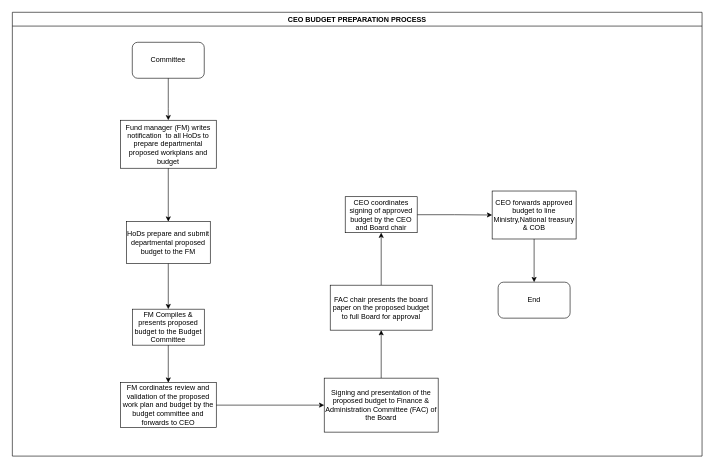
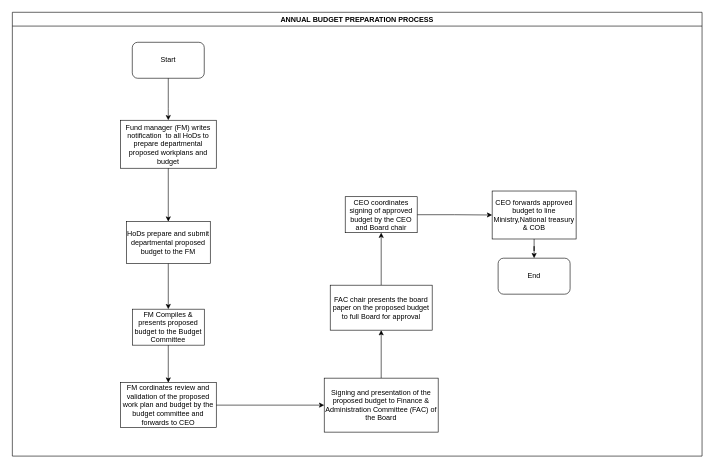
(357, 20) -> (357, 20)
(168, 60) -> (168, 60)
(534, 300) -> (534, 276)
